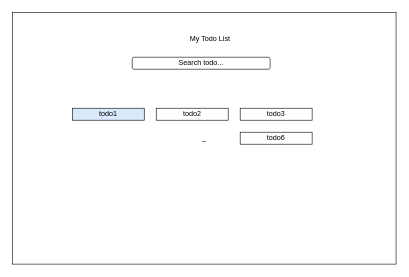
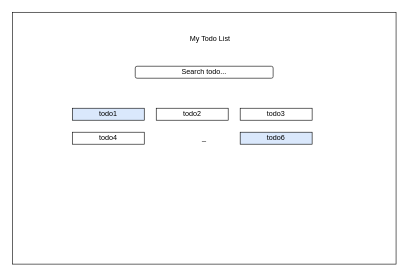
(201, 63) -> (204, 72)
none -> (108, 138)
(276, 138) -> (276, 138)
